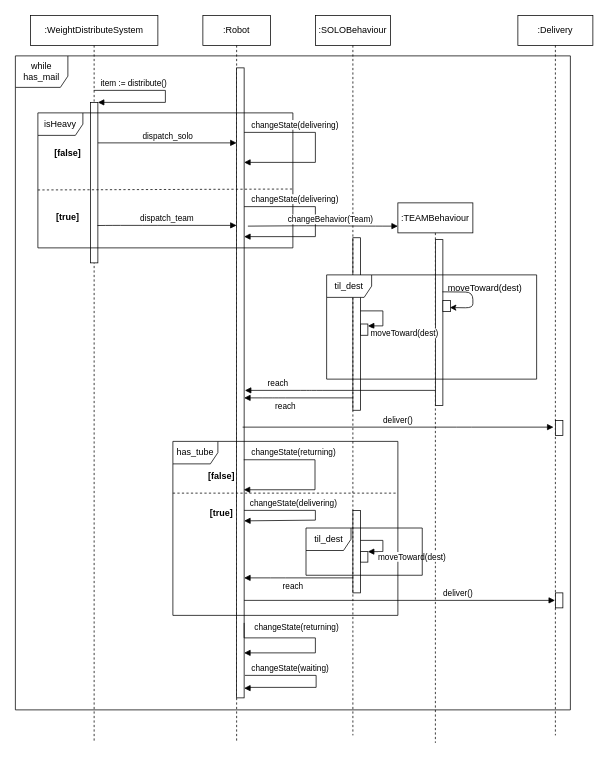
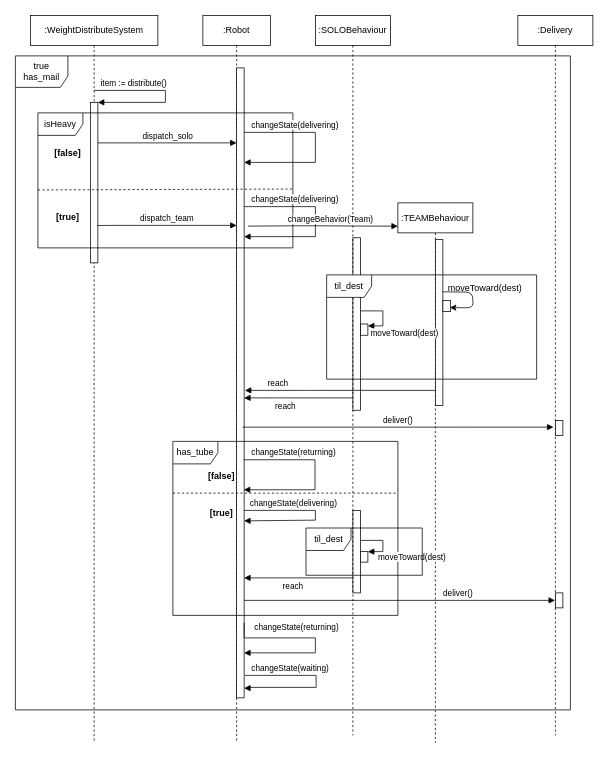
(42, 72) -> (42, 72)
